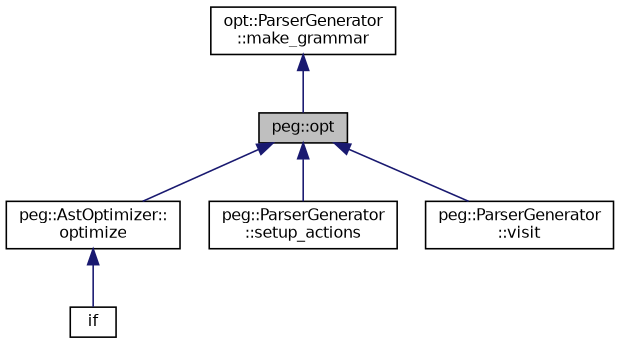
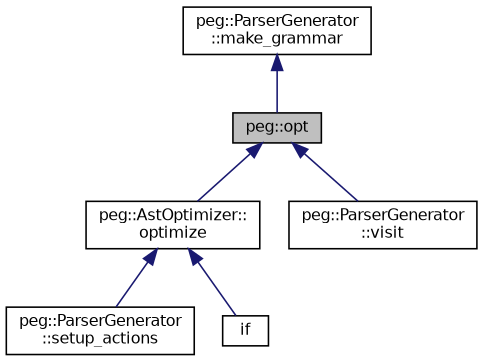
(303, 31) -> (277, 31)
(303, 180) -> (132, 284)
